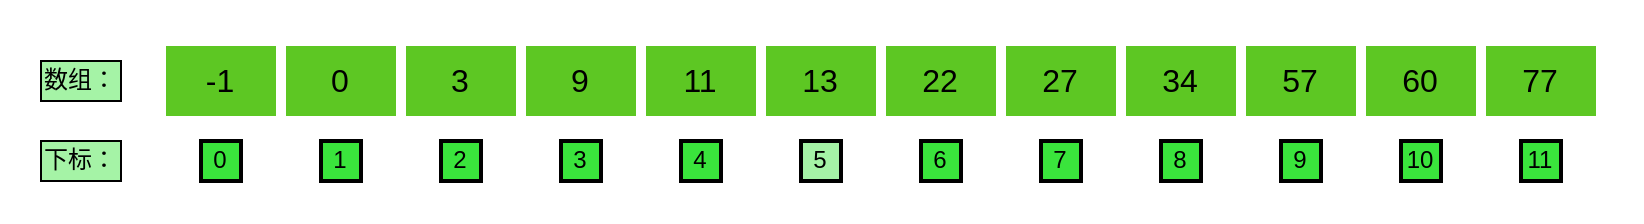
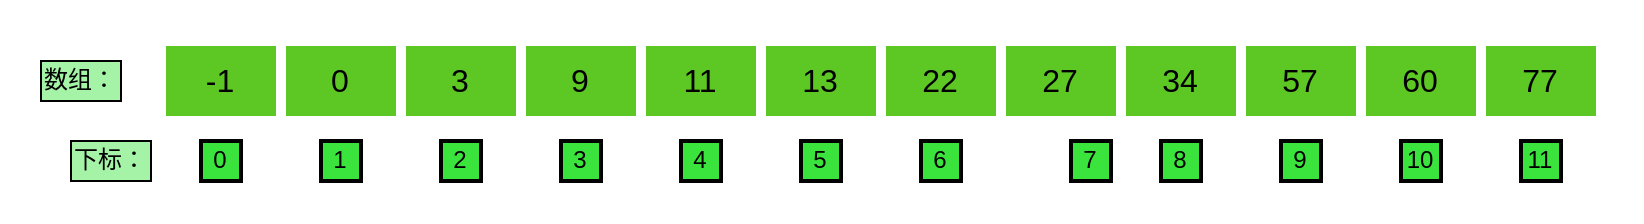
(81, 161) -> (111, 161)
(821, 161) -> (821, 161)
(1061, 161) -> (1091, 161)
